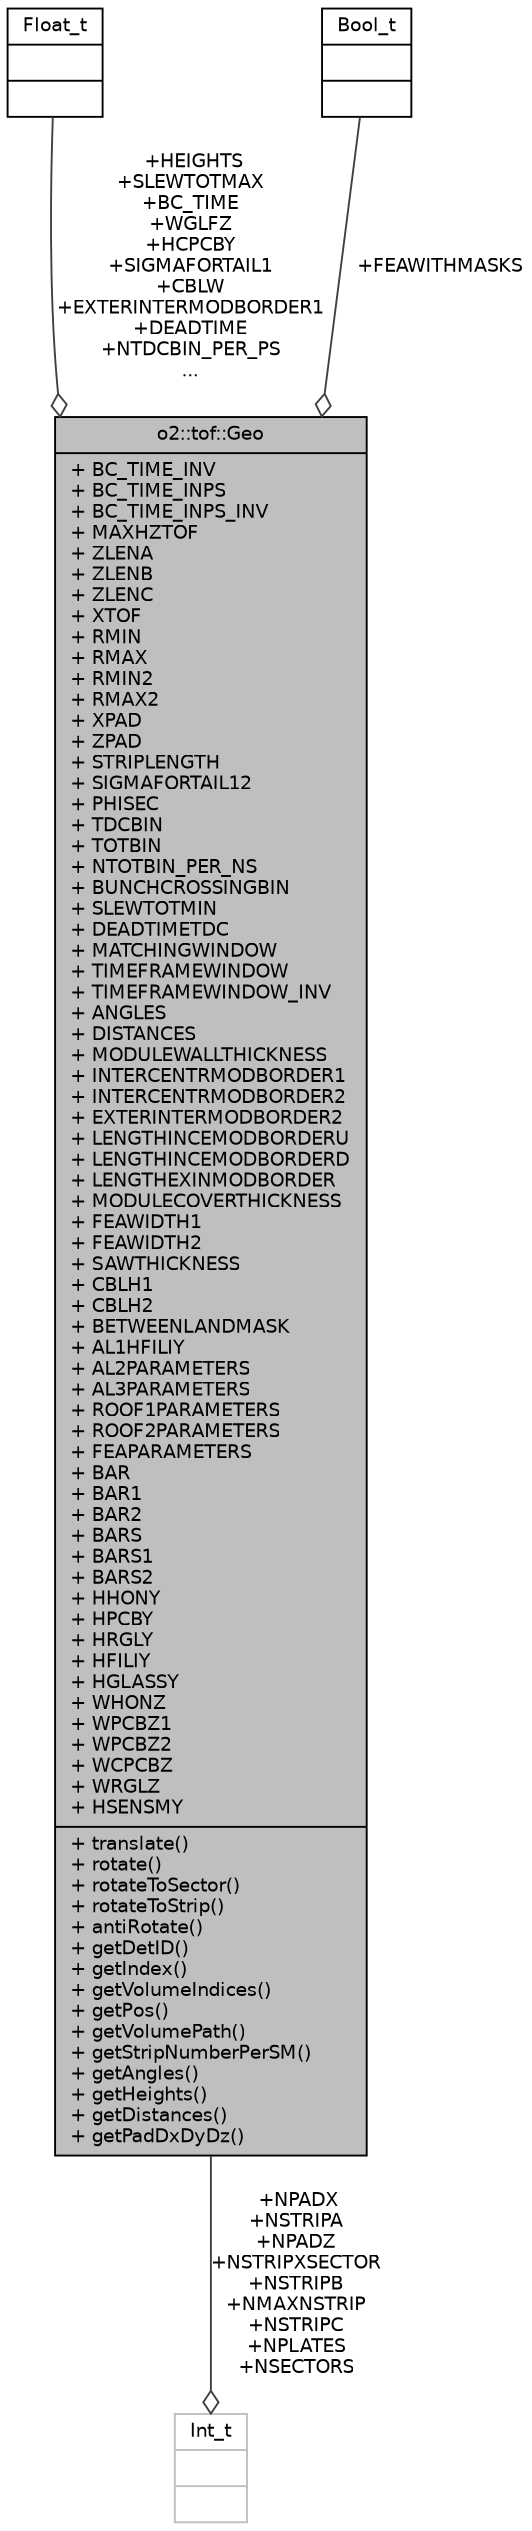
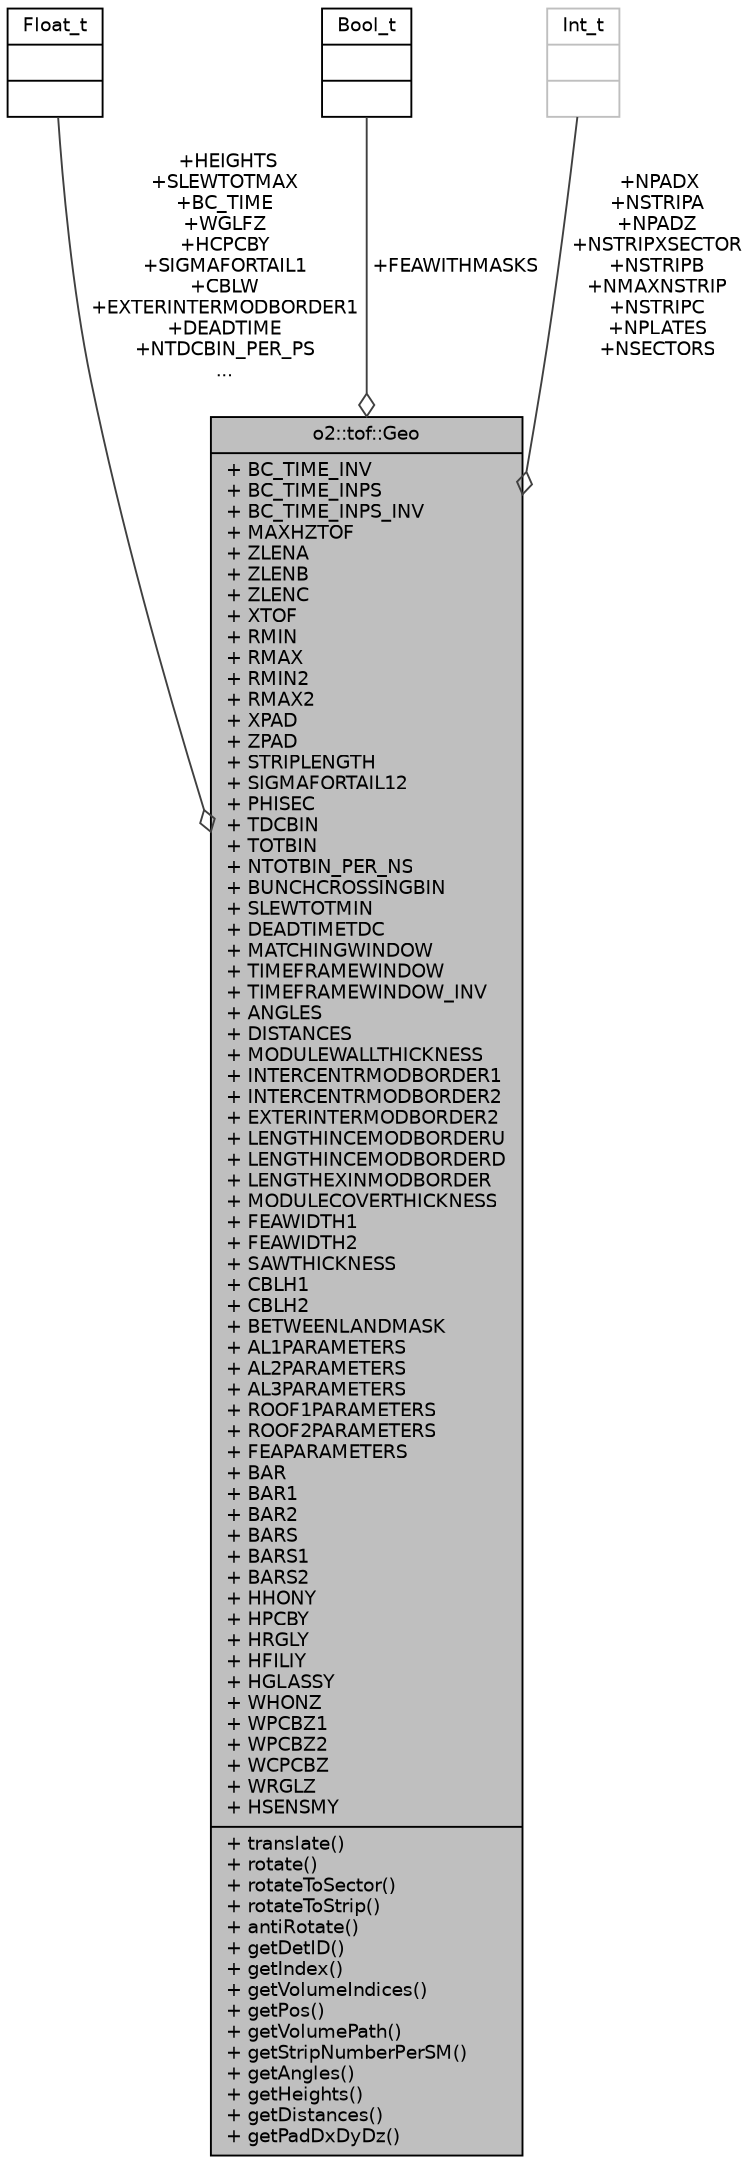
(128, 1348) -> (316, 1348)
(211, 2273) -> (555, 295)
